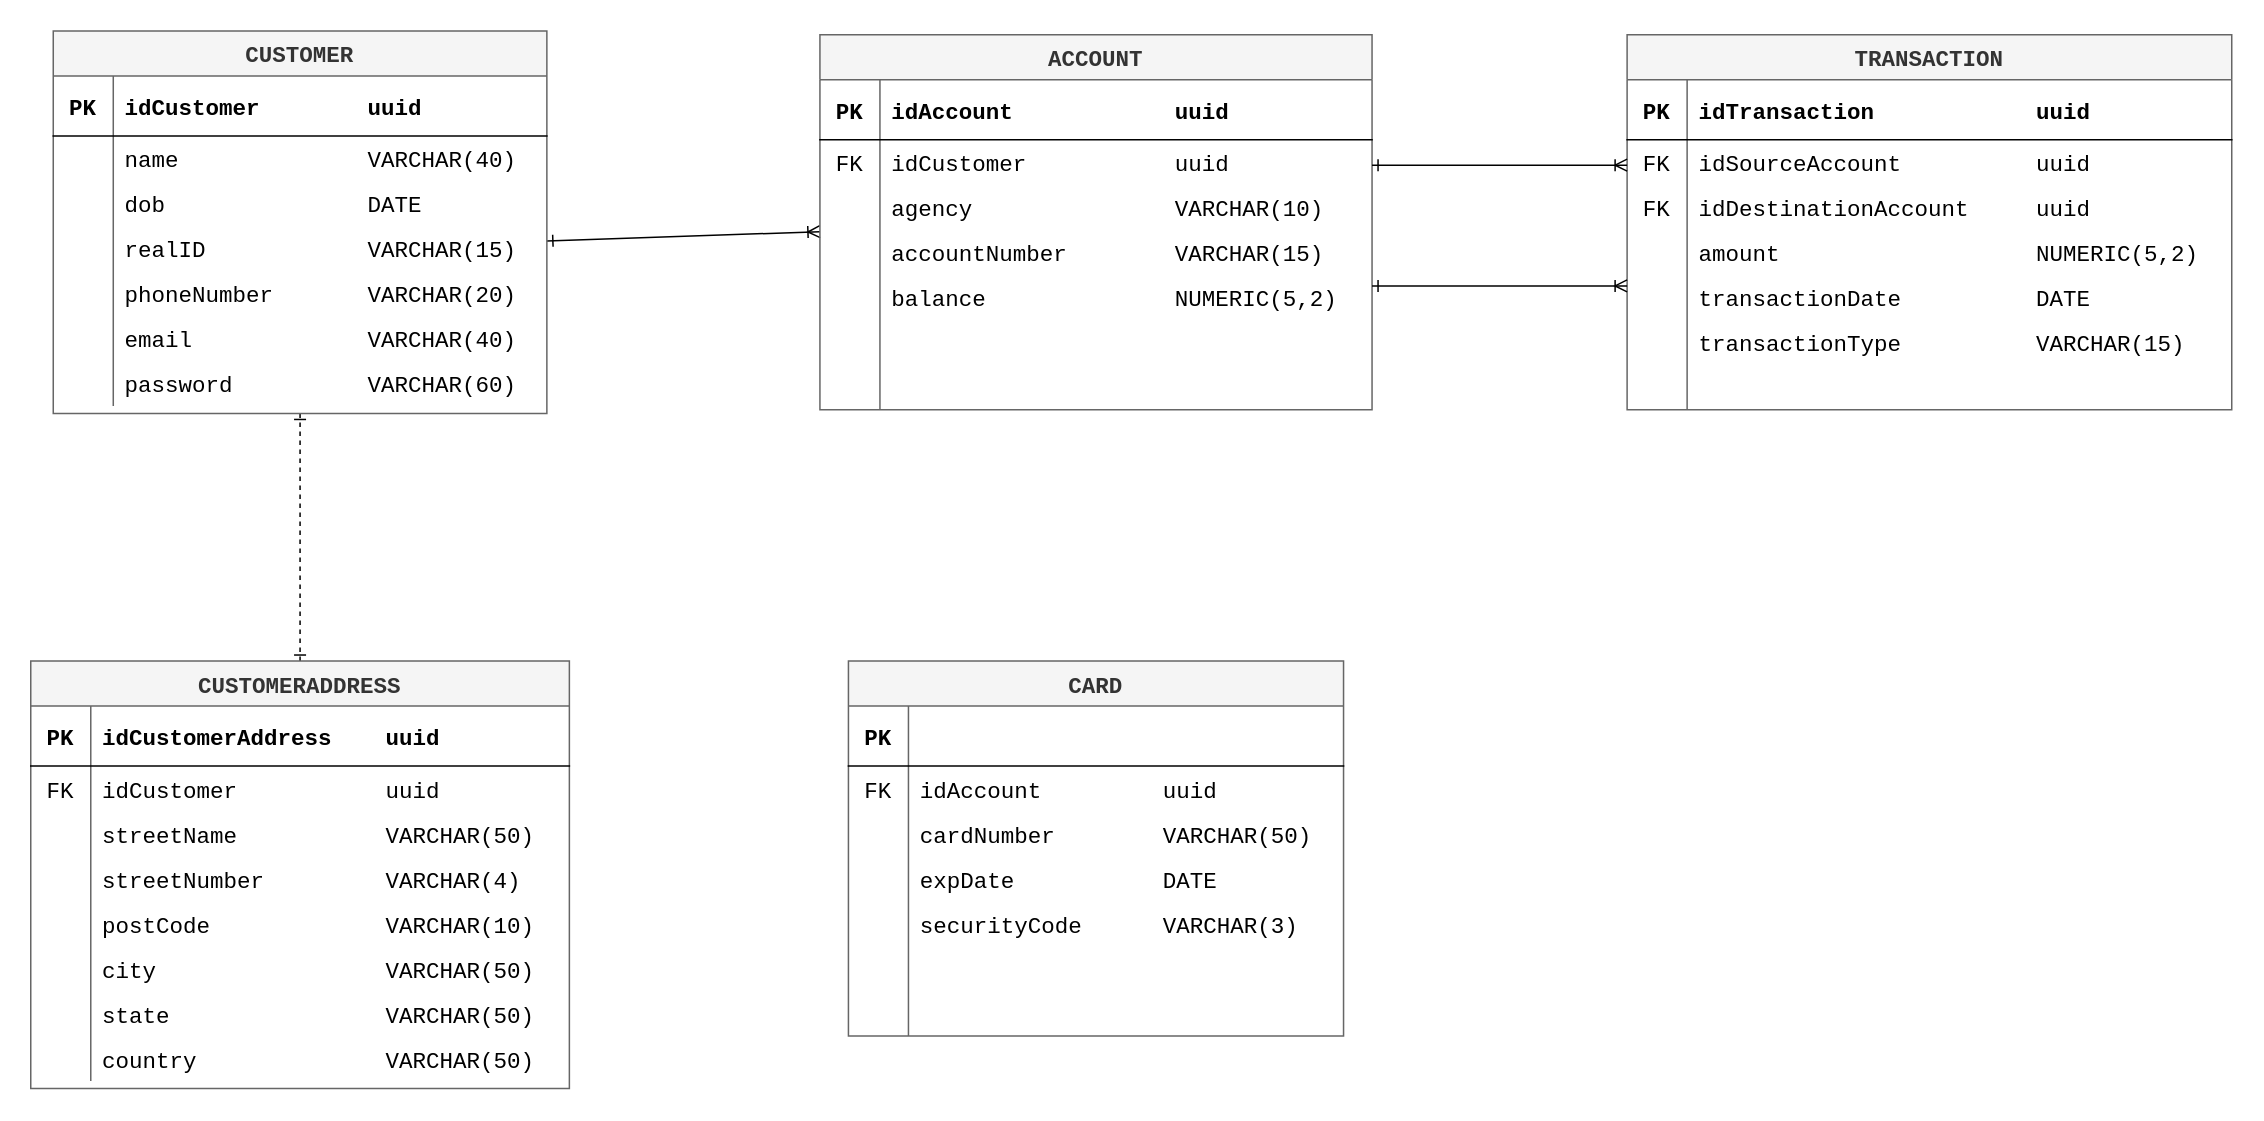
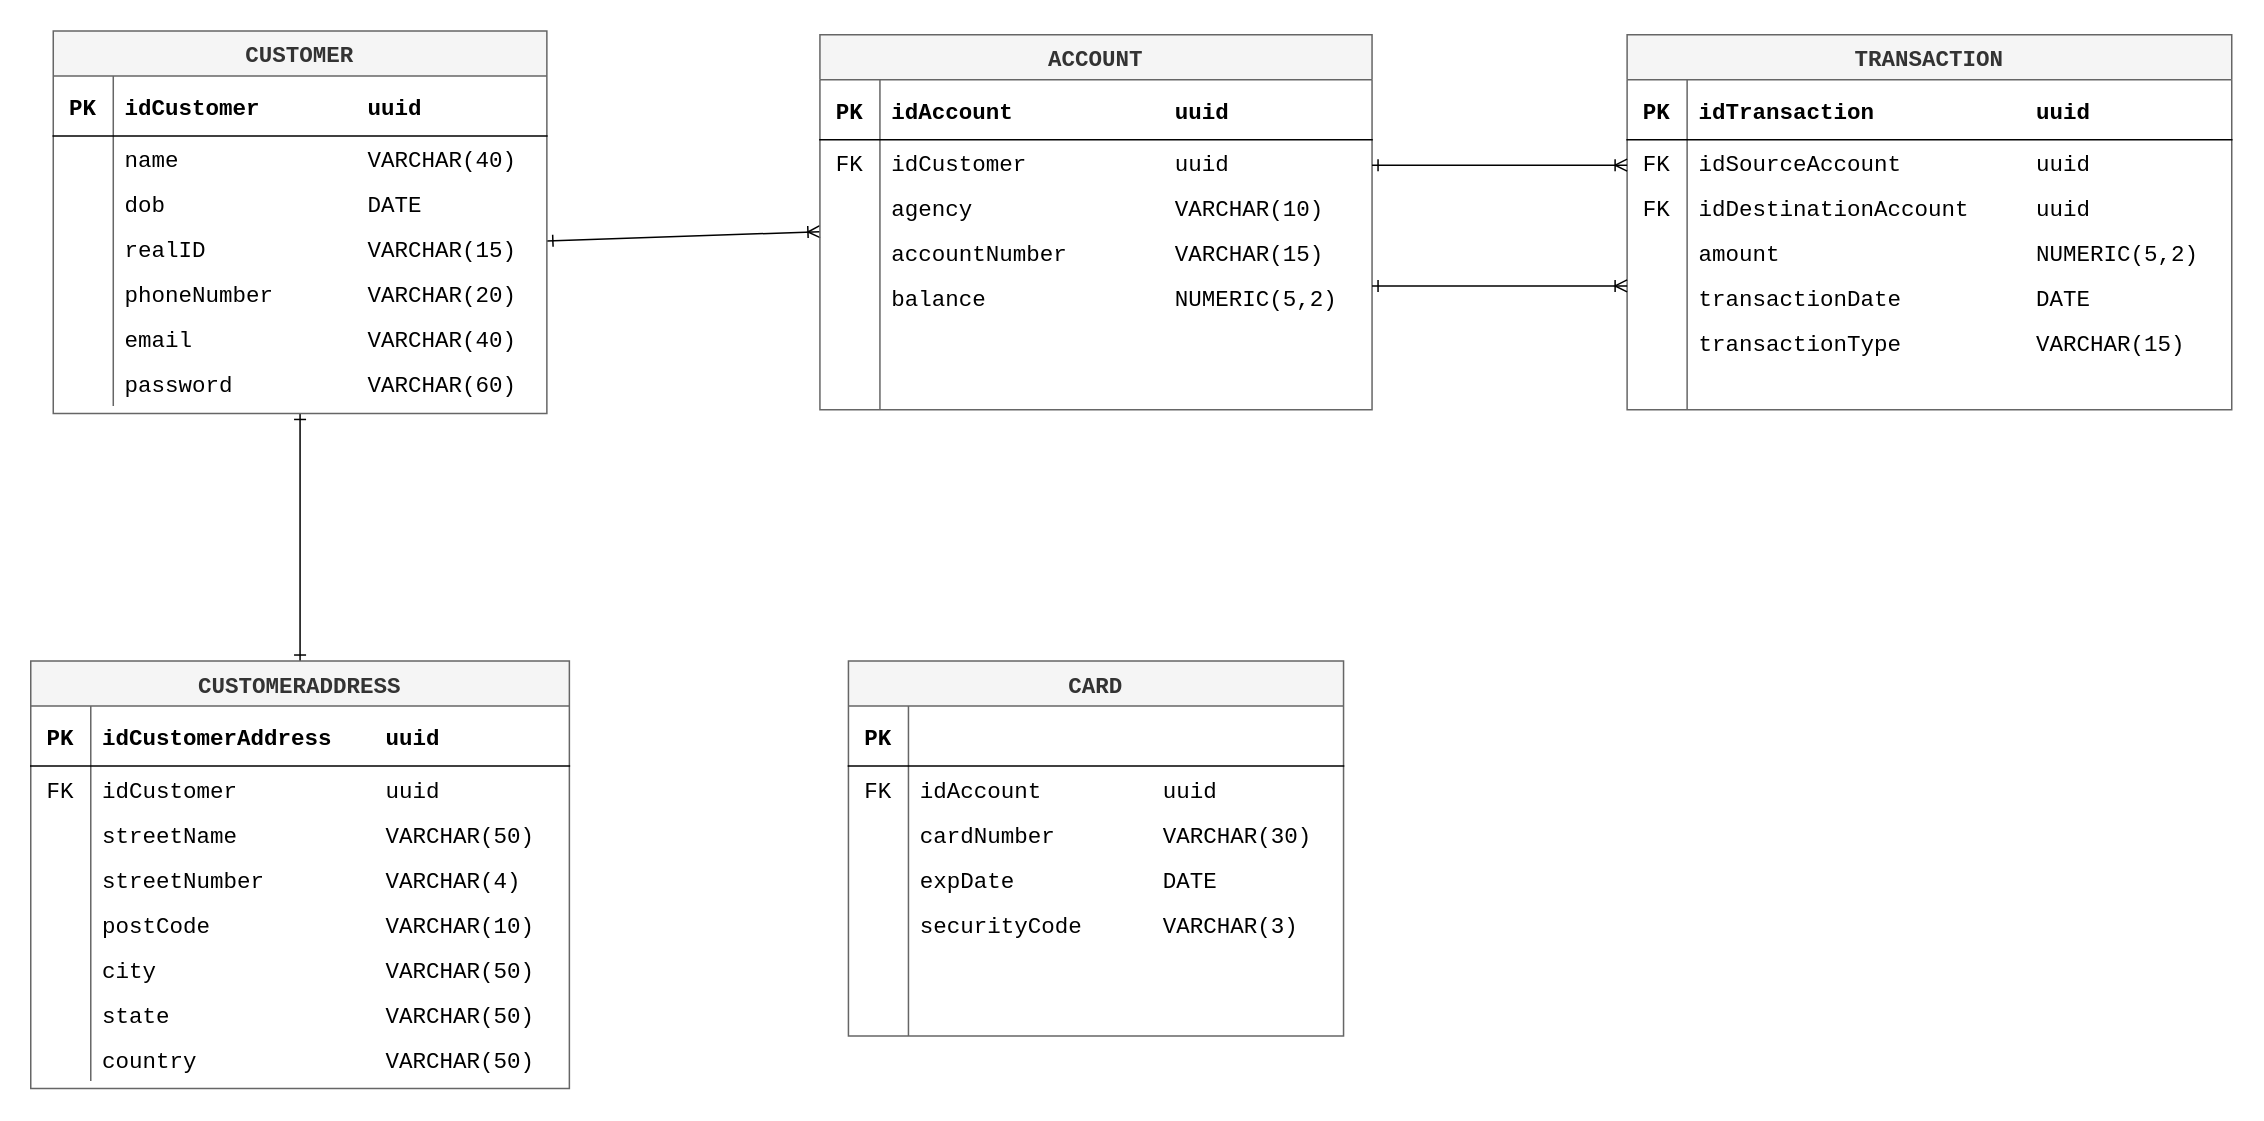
(300, 535) -> (300, 535)
(1091, 835) -> (1091, 835)
